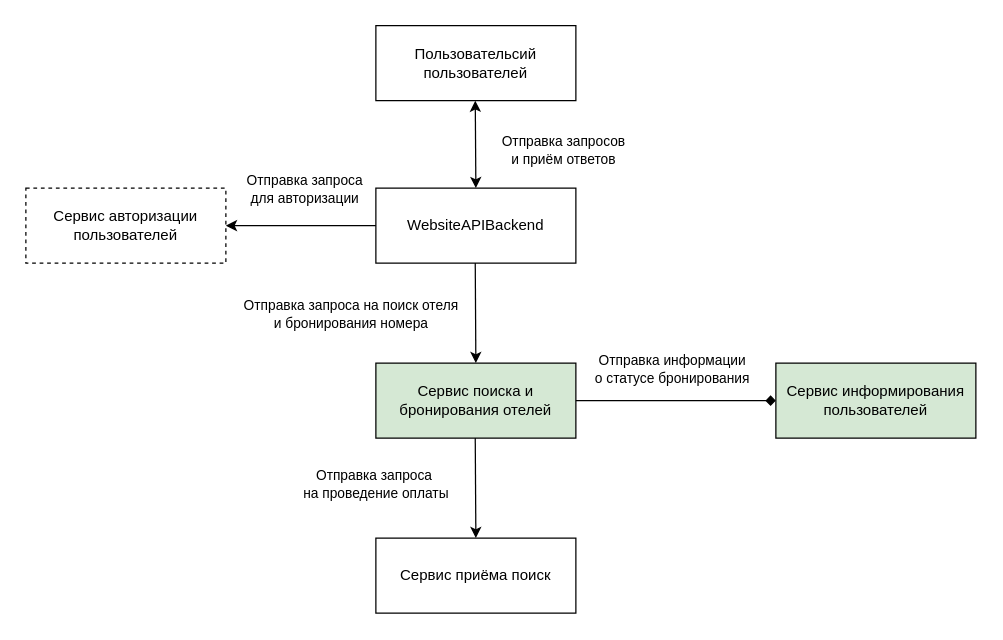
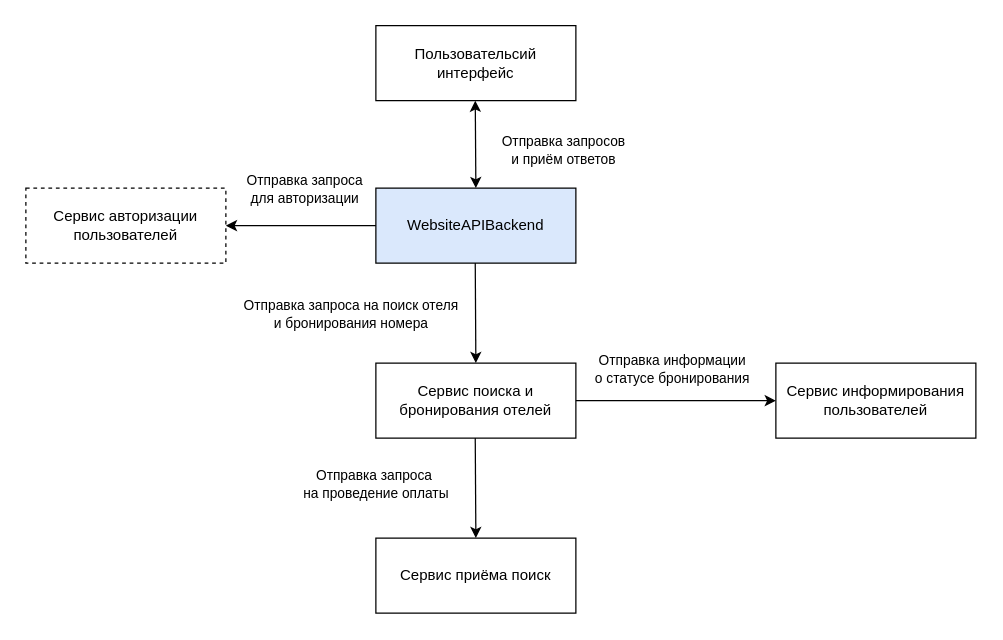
(476, 63) -> (476, 63)
(476, 226) -> (476, 226)
(476, 401) -> (476, 401)
(765, 401) -> (766, 401)
(876, 401) -> (876, 401)
